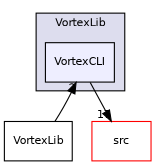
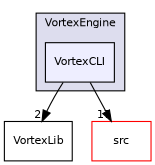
(80, 24) -> (80, 24)
(64, 107) -> (54, 98)
